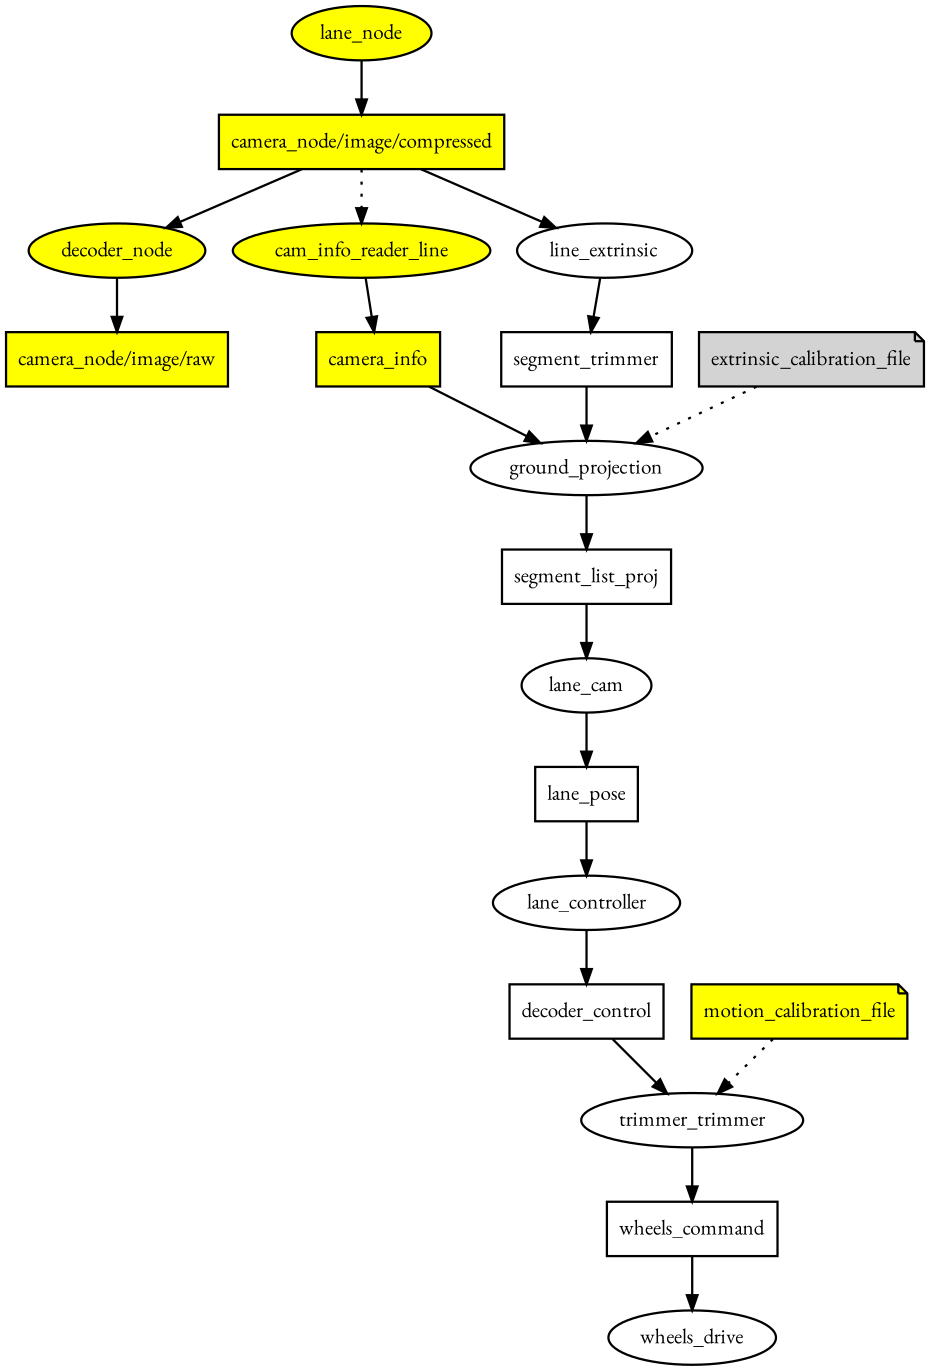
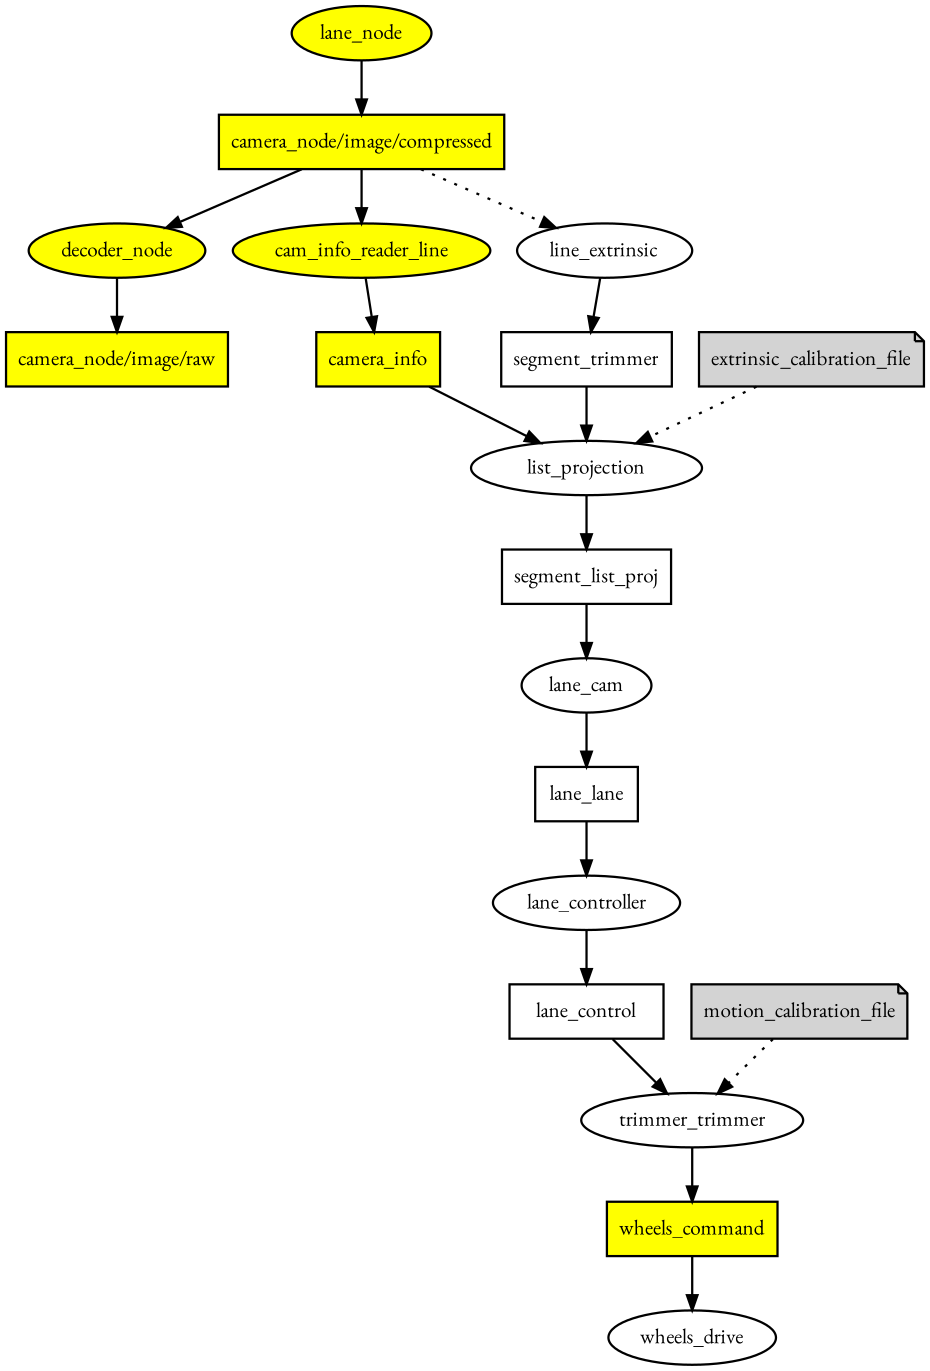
(362, 189) -> (362, 189)
(481, 196) -> (481, 196)
(587, 468) -> (587, 468)
(587, 794) -> (587, 794)
(587, 1012) -> (587, 1012)
(799, 1012) -> (799, 1012)
(692, 1229) -> (692, 1229)
